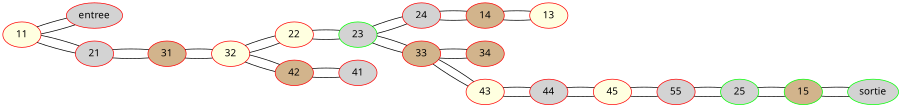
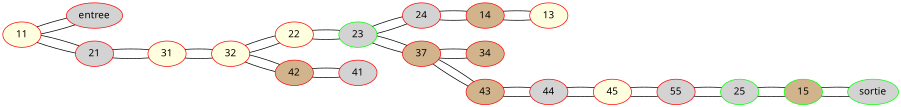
(167, 54) -> (167, 54)
(422, 54) -> (422, 54)
(485, 92) -> (485, 92)
